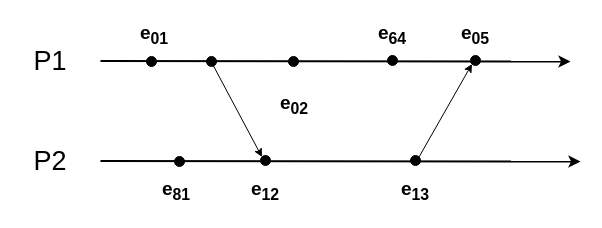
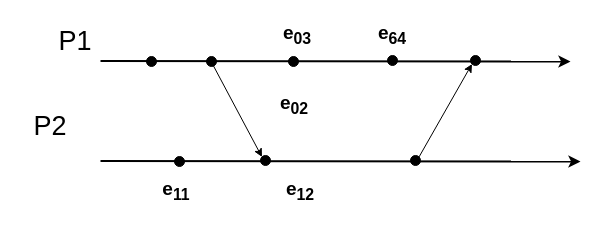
(155, 36) -> none
none -> (298, 36)
(476, 36) -> none
(51, 62) -> (76, 42)
(51, 162) -> (51, 127)
(177, 192) -> (177, 192)
(266, 192) -> (301, 192)
(416, 192) -> none
